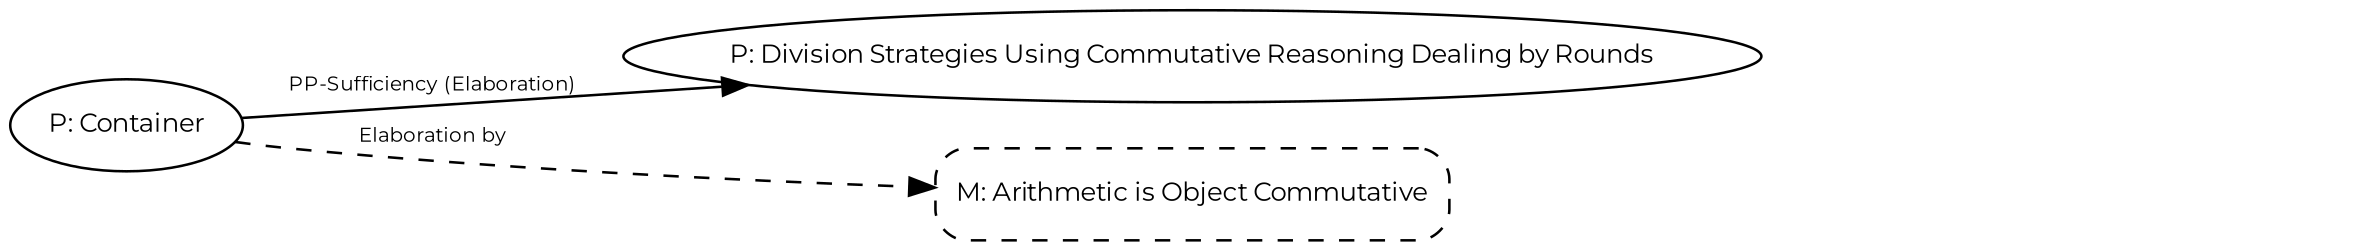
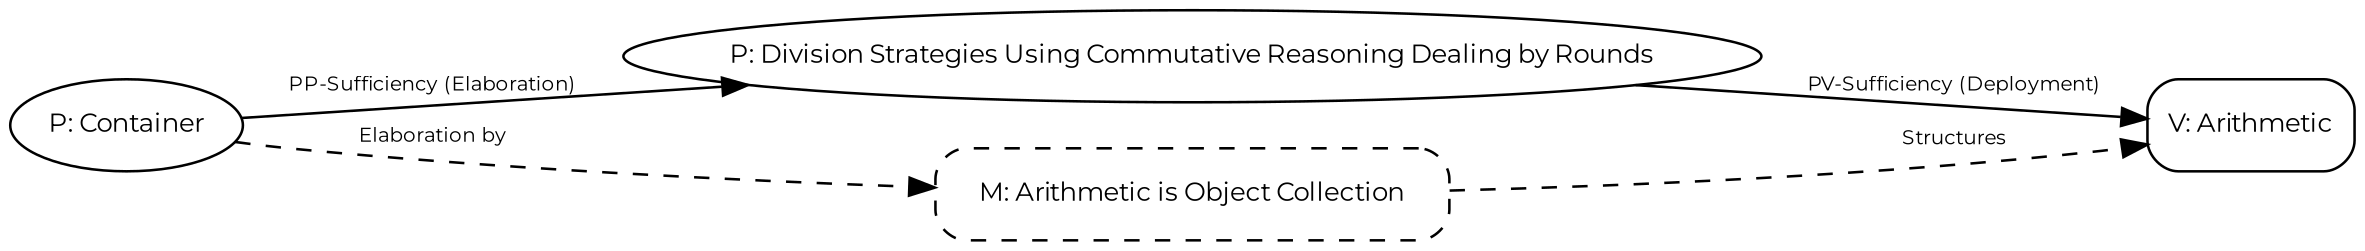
none -> (2251, 125)
(1192, 194) -> (1192, 194)
